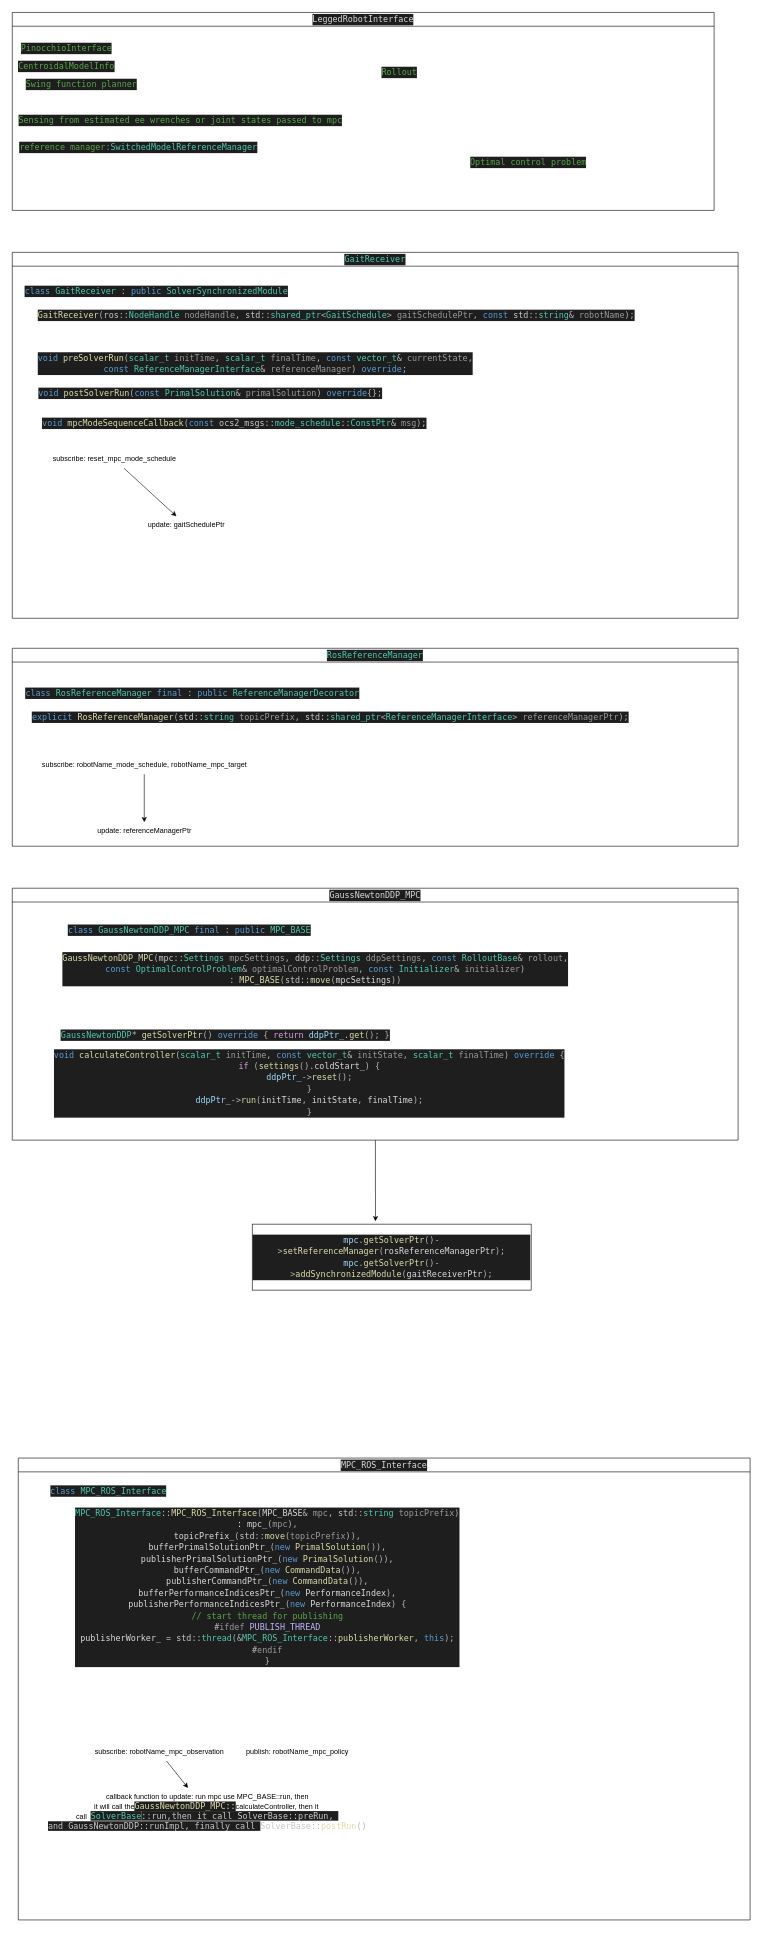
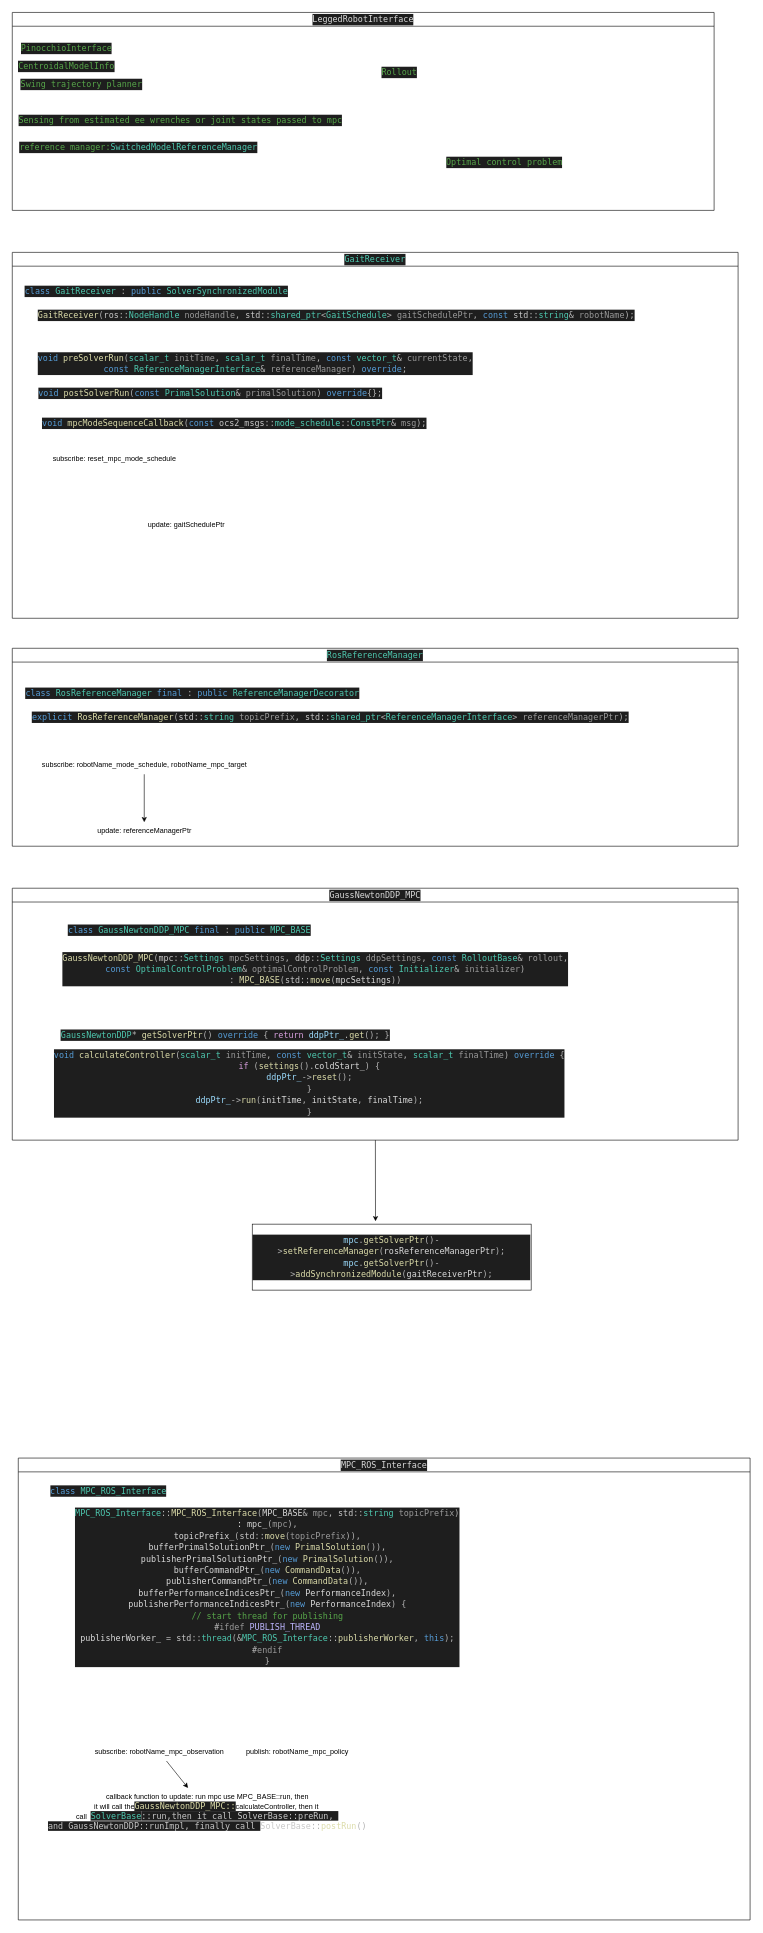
(82, 84) -> (82, 84)
(528, 162) -> (504, 162)
(149, 491) -> none
